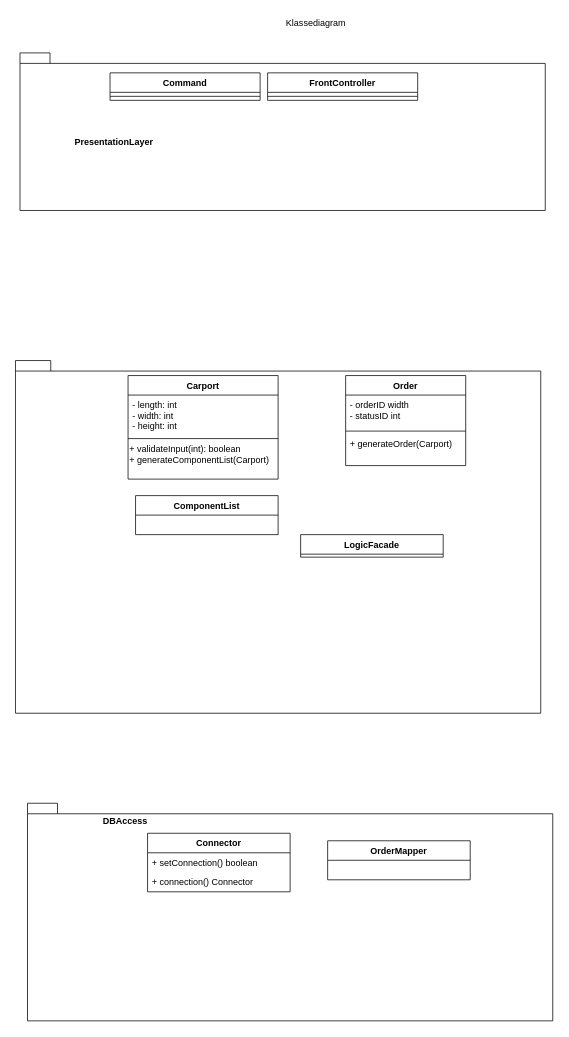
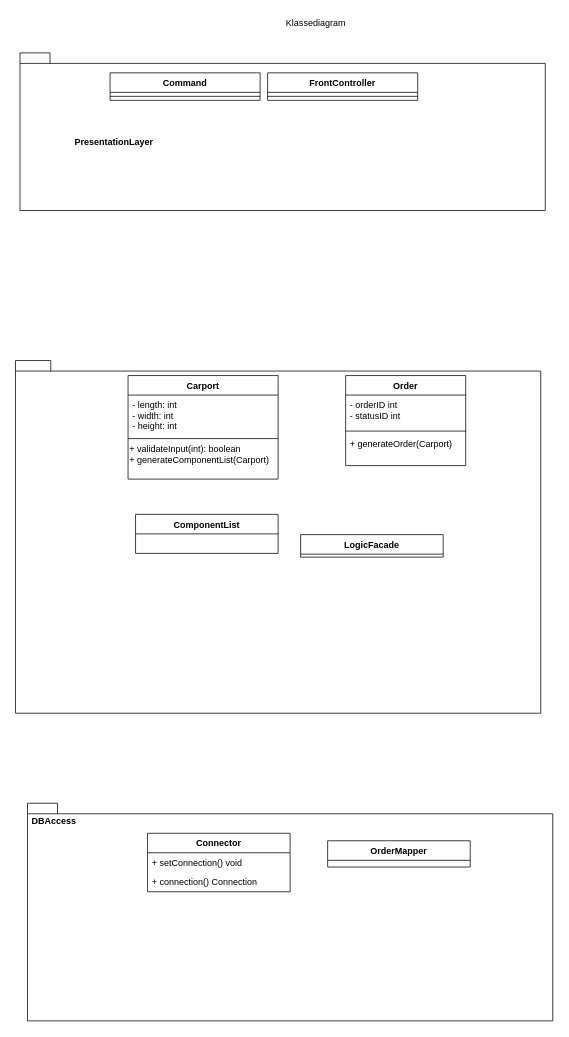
(384, 405) -> (379, 405)
(207, 515) -> (207, 534)
(125, 821) -> (54, 821)
(399, 860) -> (399, 854)
(210, 863) -> (202, 863)
(208, 882) -> (210, 882)
